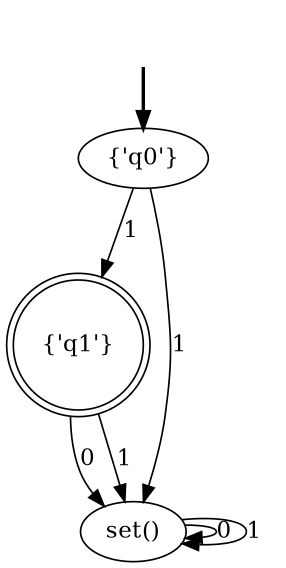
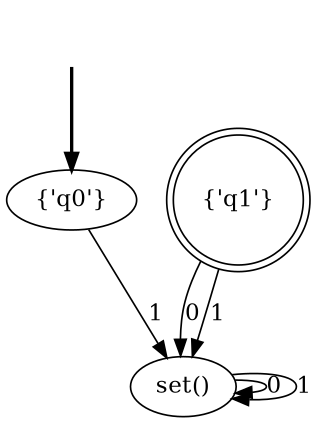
(120, 225) -> none
